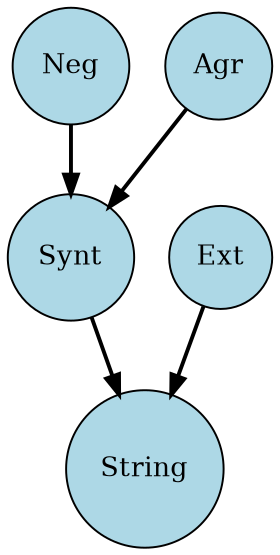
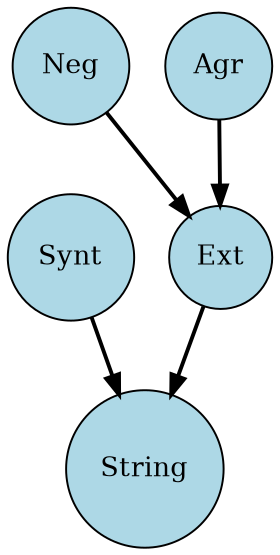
(71, 149) -> (141, 156)
(154, 150) -> (220, 152)
